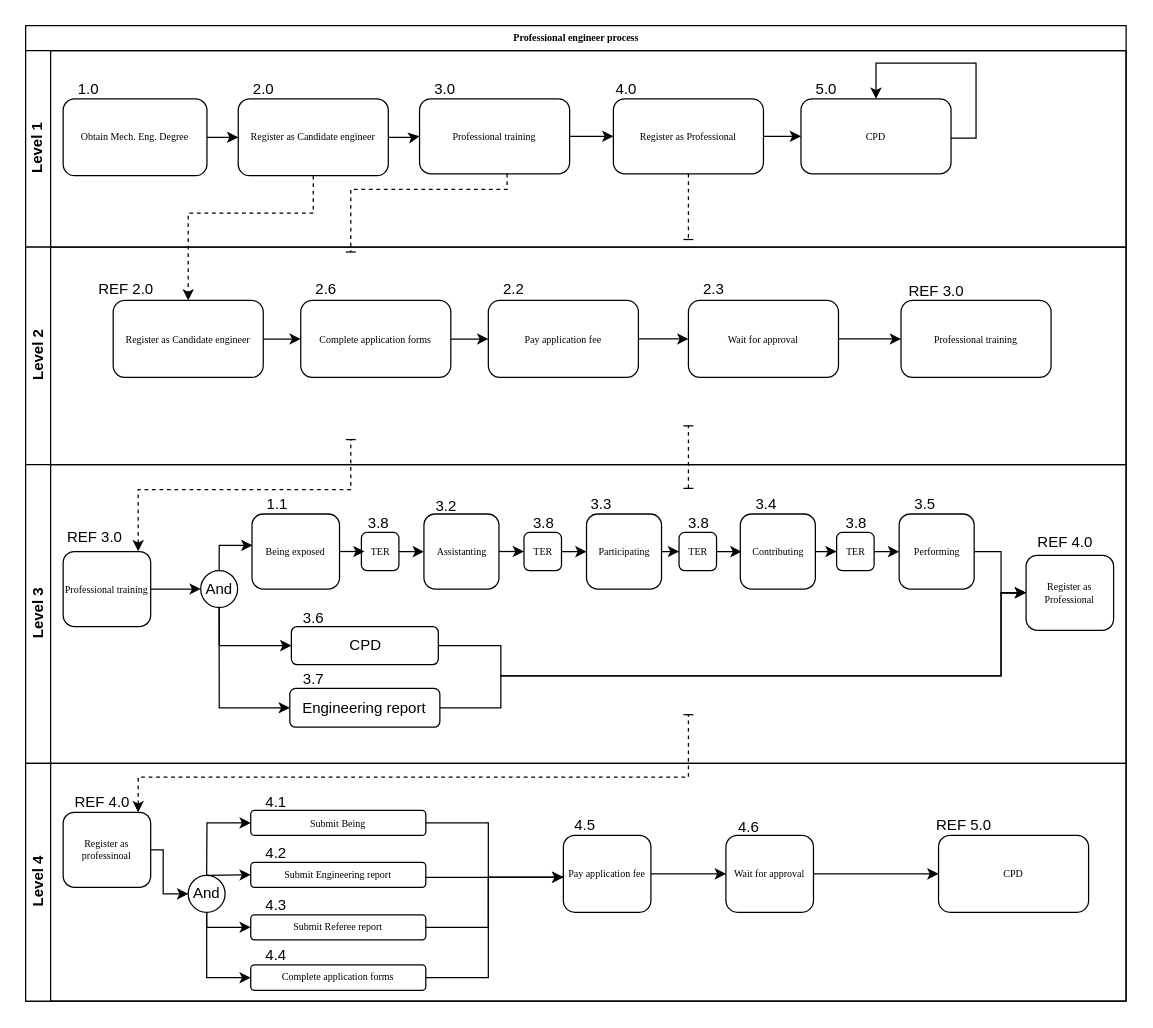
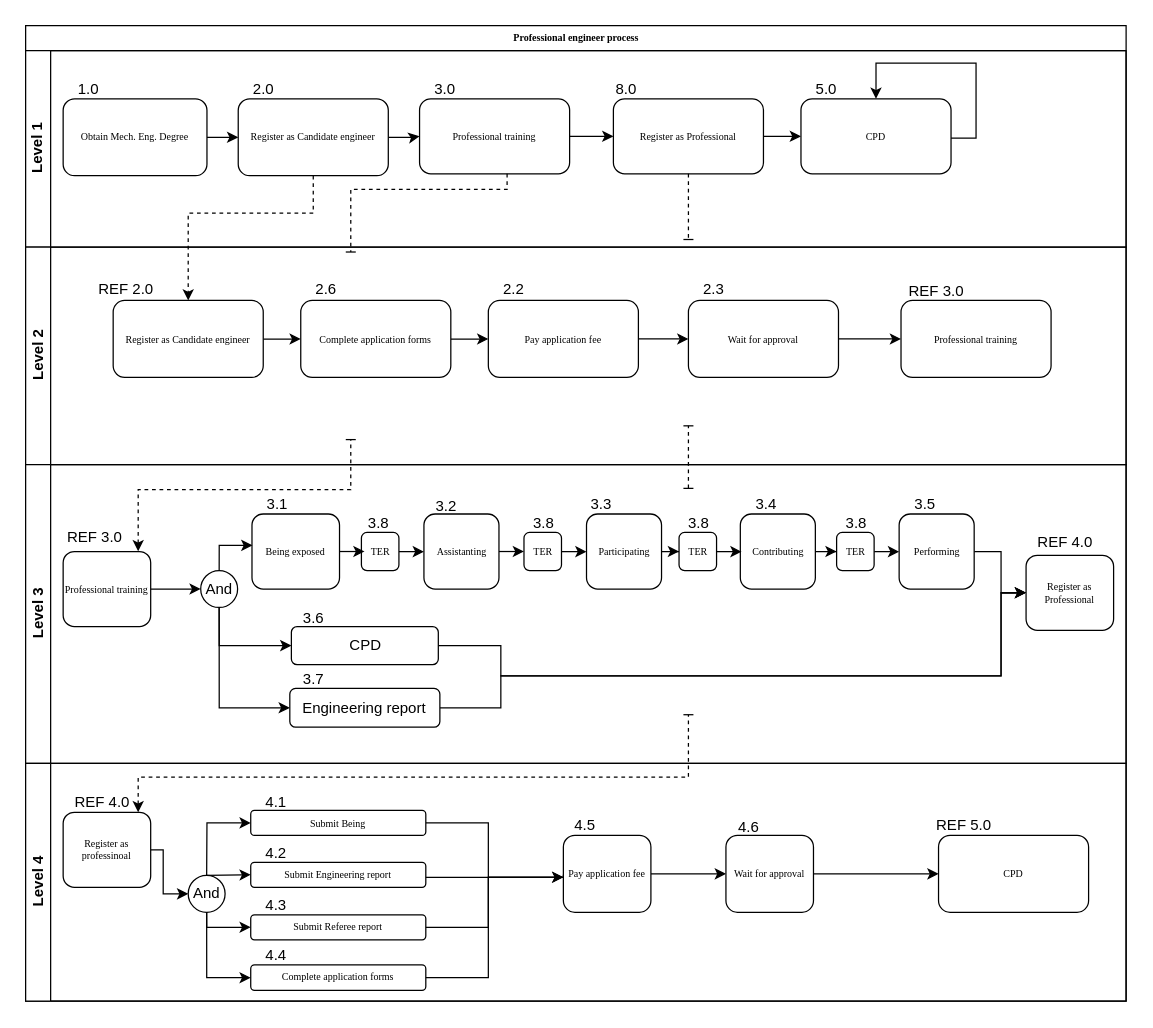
(626, 89) -> (626, 89)
(278, 504) -> (278, 504)
